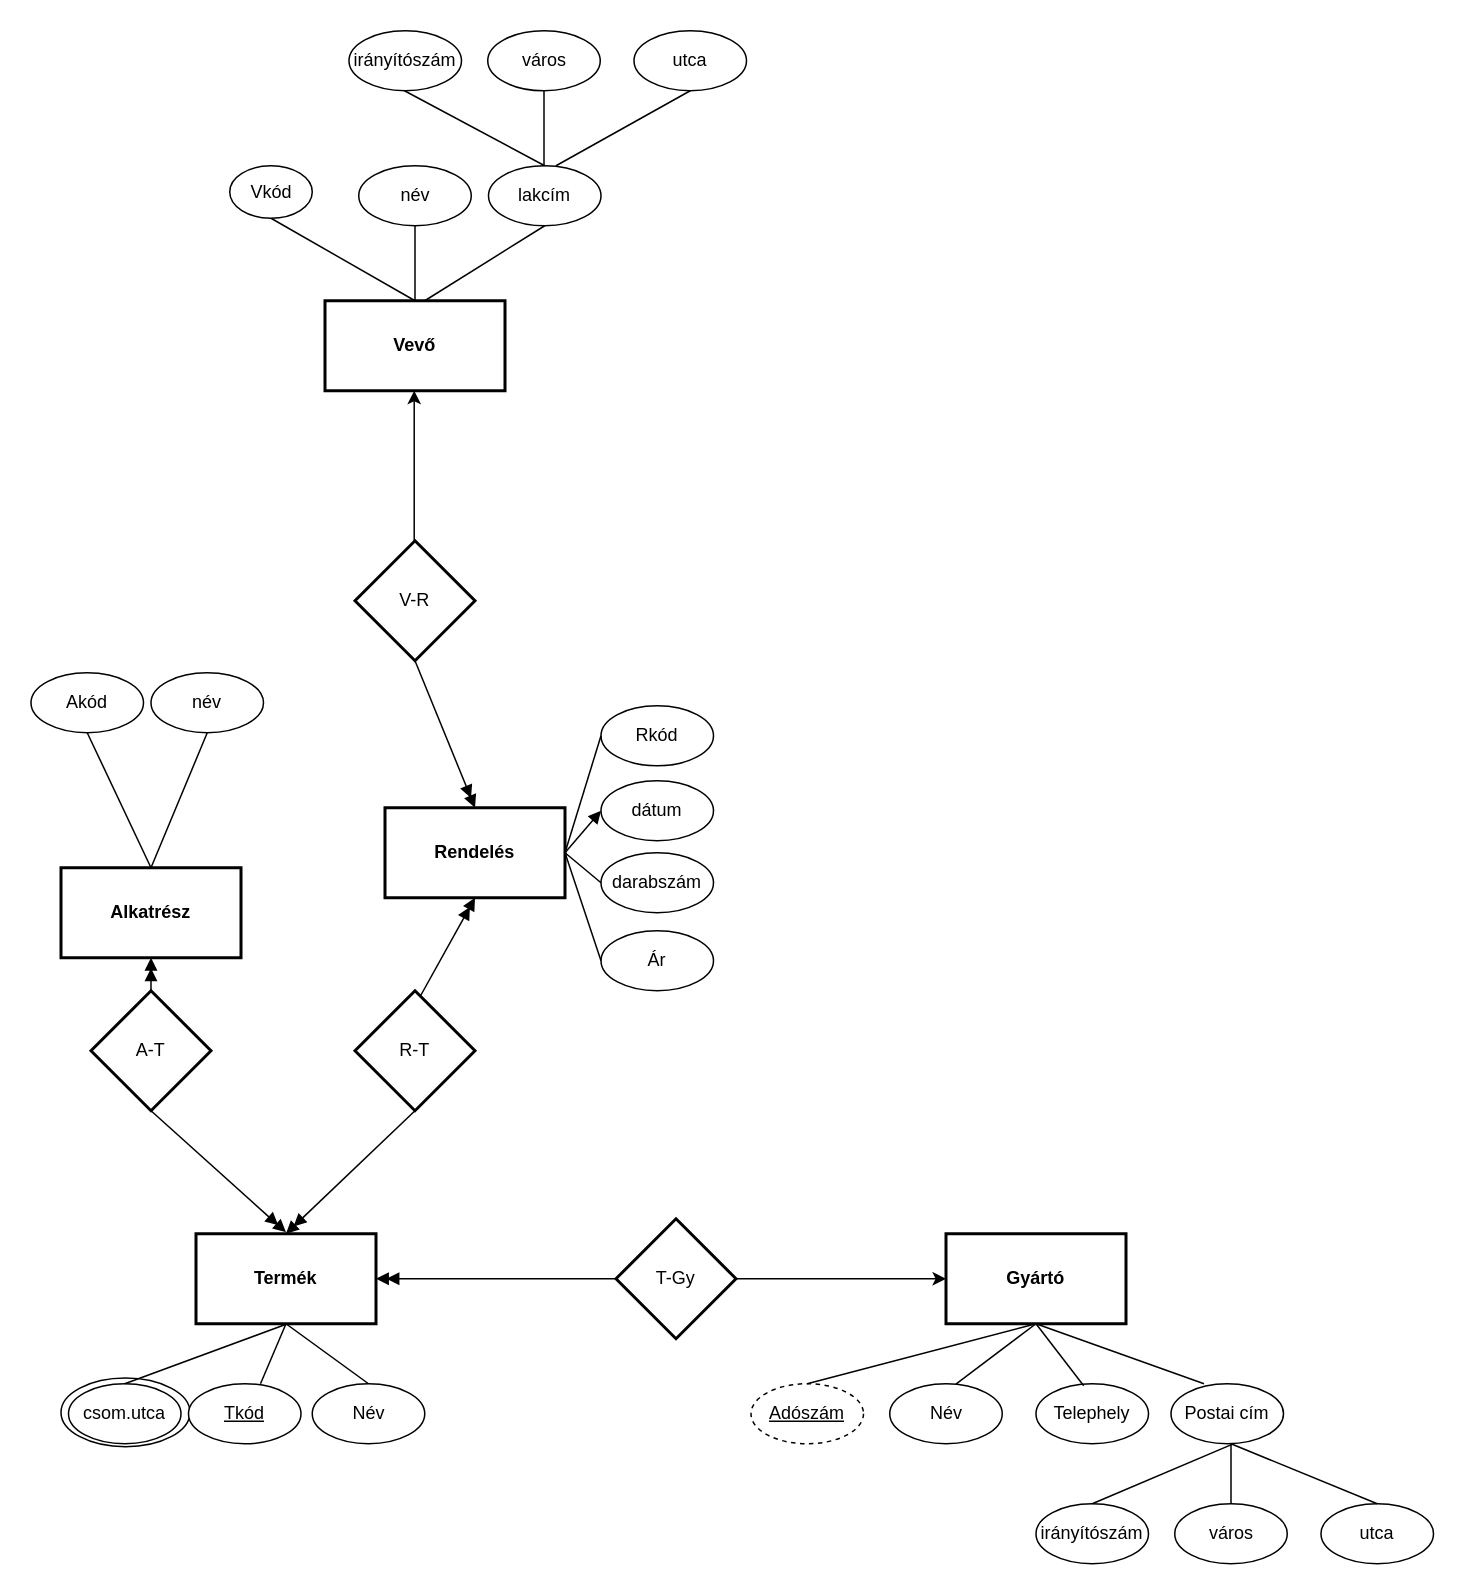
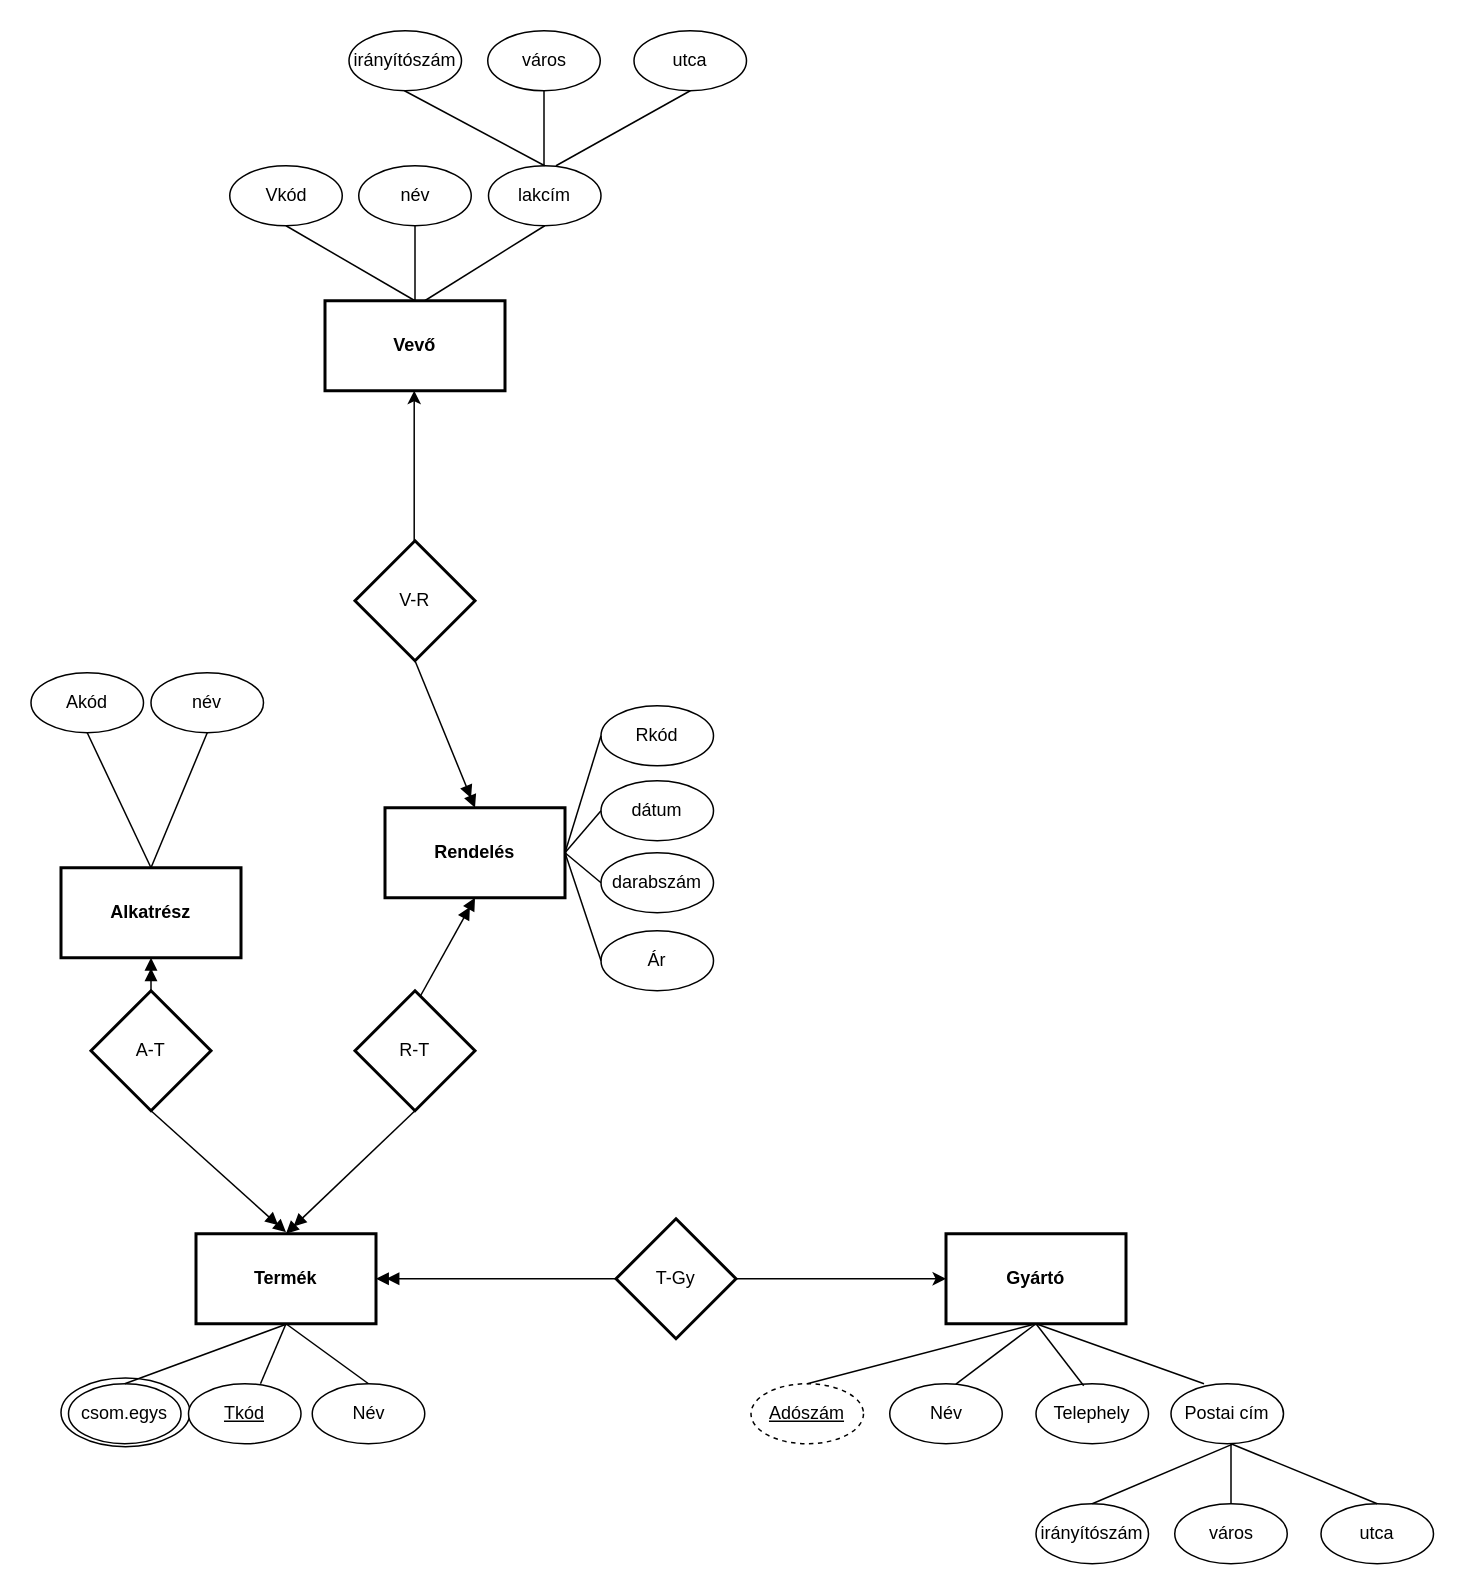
(271, 192) -> (286, 196)
(592, 821) -> (596, 817)
(125, 1414) -> (125, 1414)
